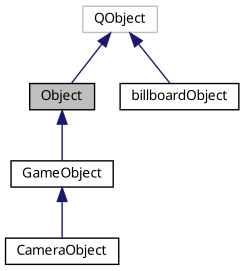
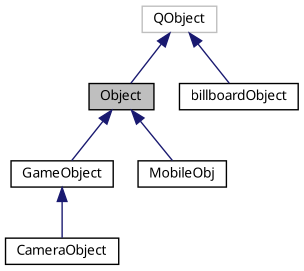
none -> (182, 174)
